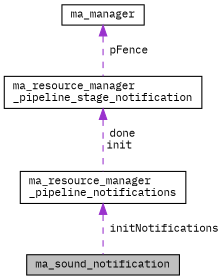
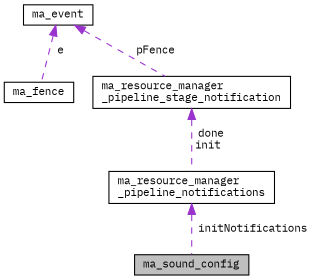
(103, 15) -> (58, 15)
none -> (39, 92)
(103, 265) -> (192, 265)
